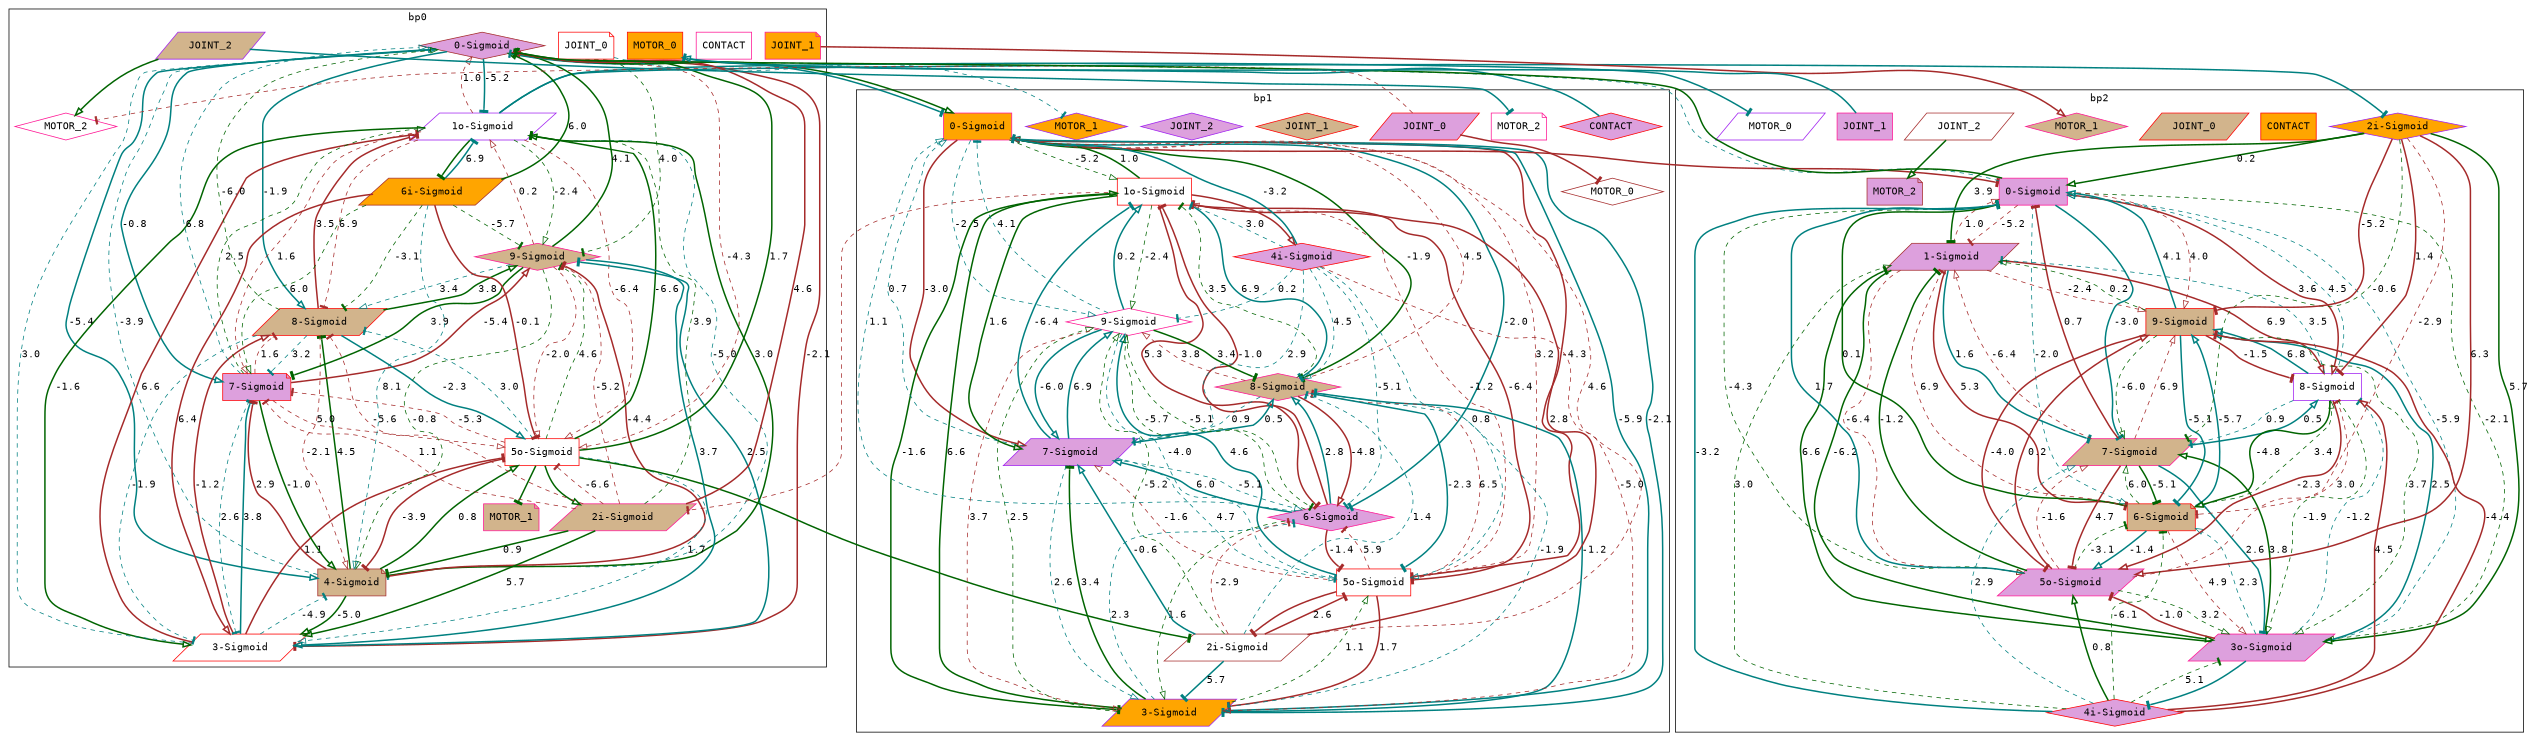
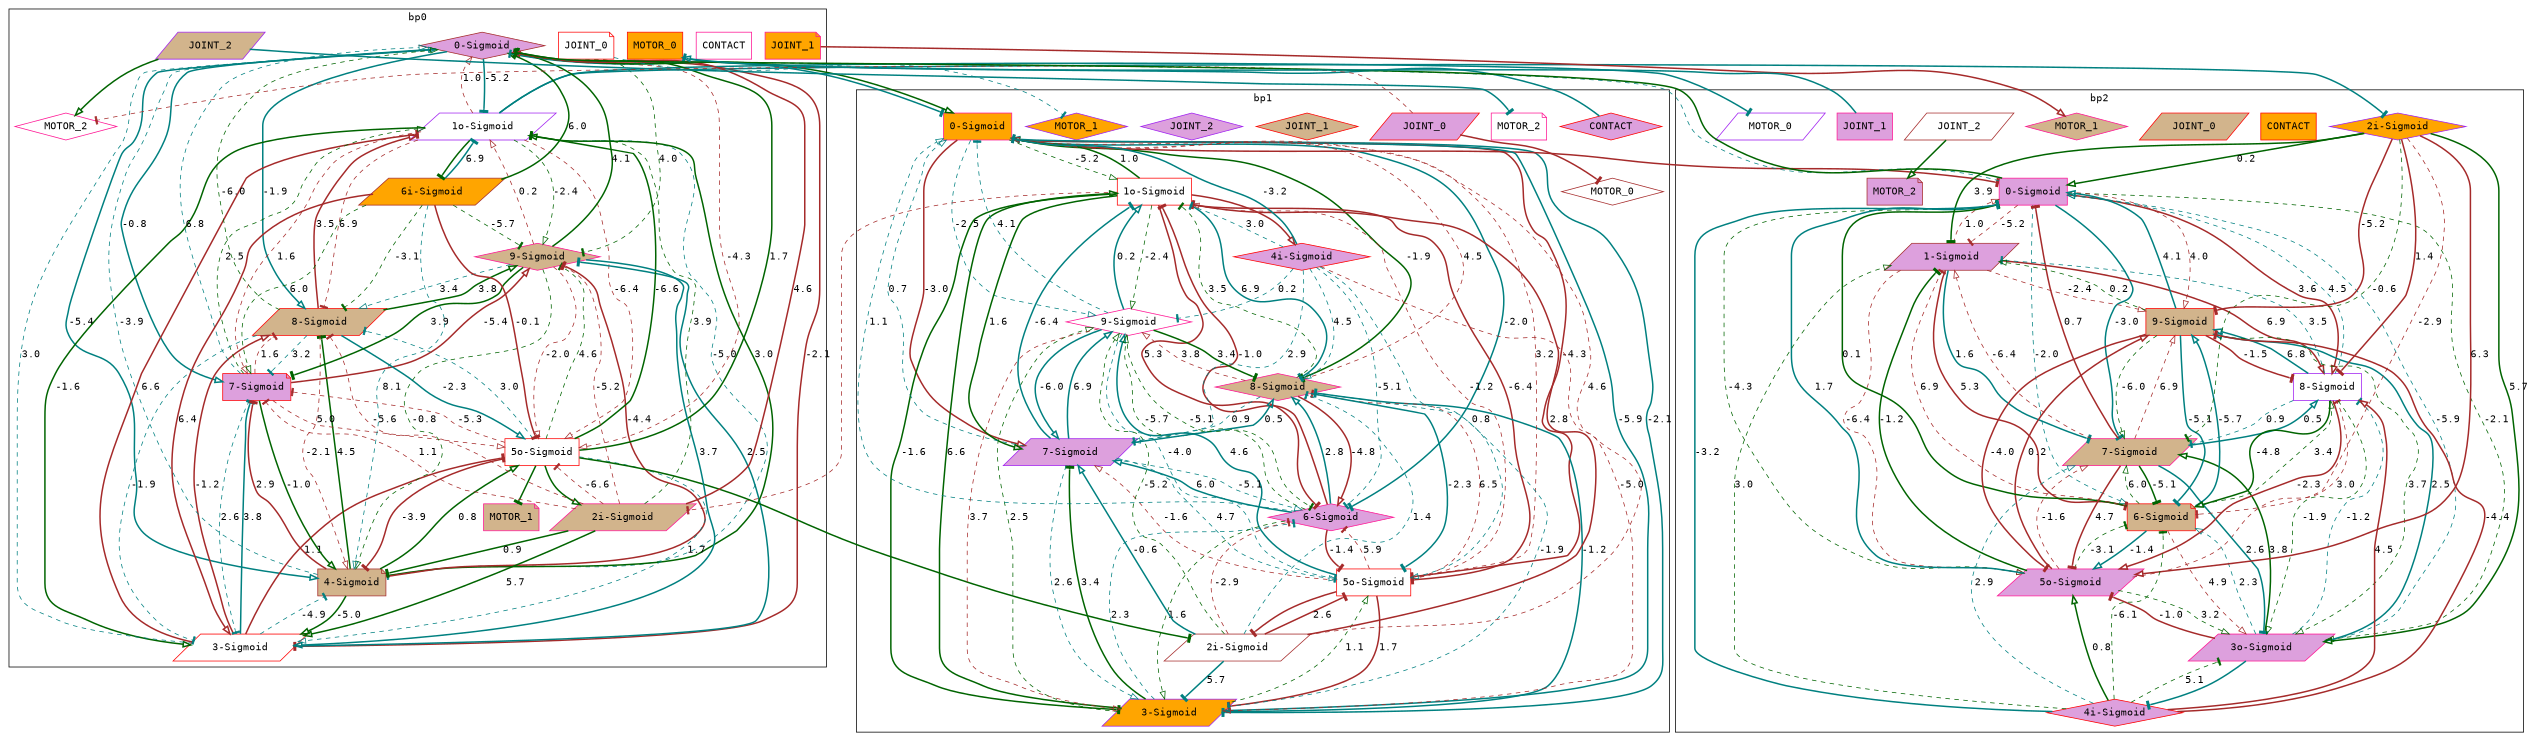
(1866, 572) -> none
(1850, 594) -> none
